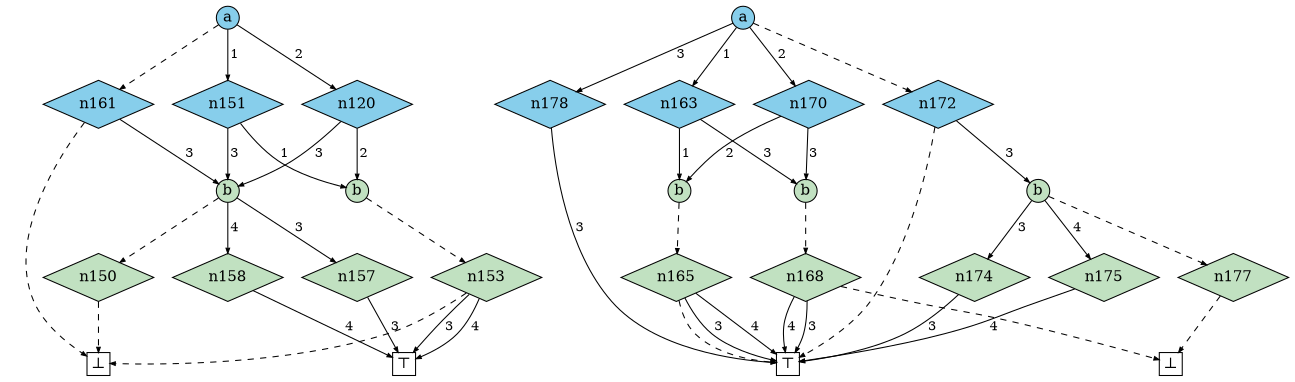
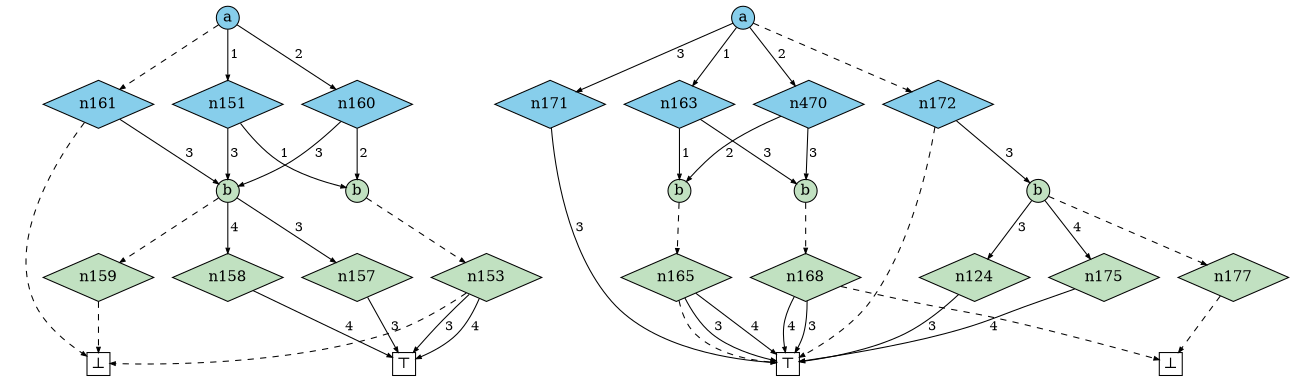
(357, 104) -> (357, 104)
(550, 104) -> (550, 104)
(809, 104) -> (809, 104)
(98, 277) -> (98, 277)
(975, 277) -> (975, 277)
